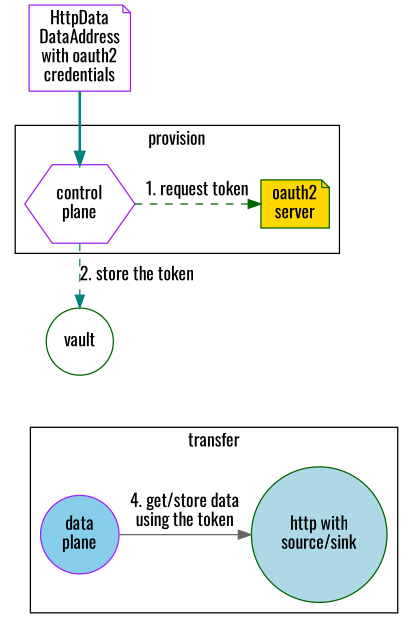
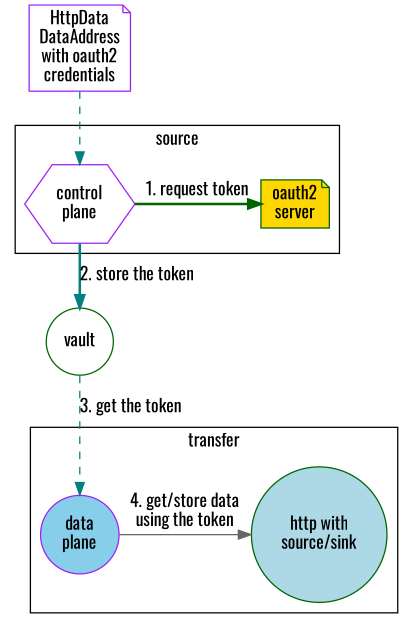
(80, 117) -> (80, 117)
(177, 140) -> (177, 140)
(191, 204) -> (191, 204)
(80, 269) -> (80, 269)
none -> (80, 437)
